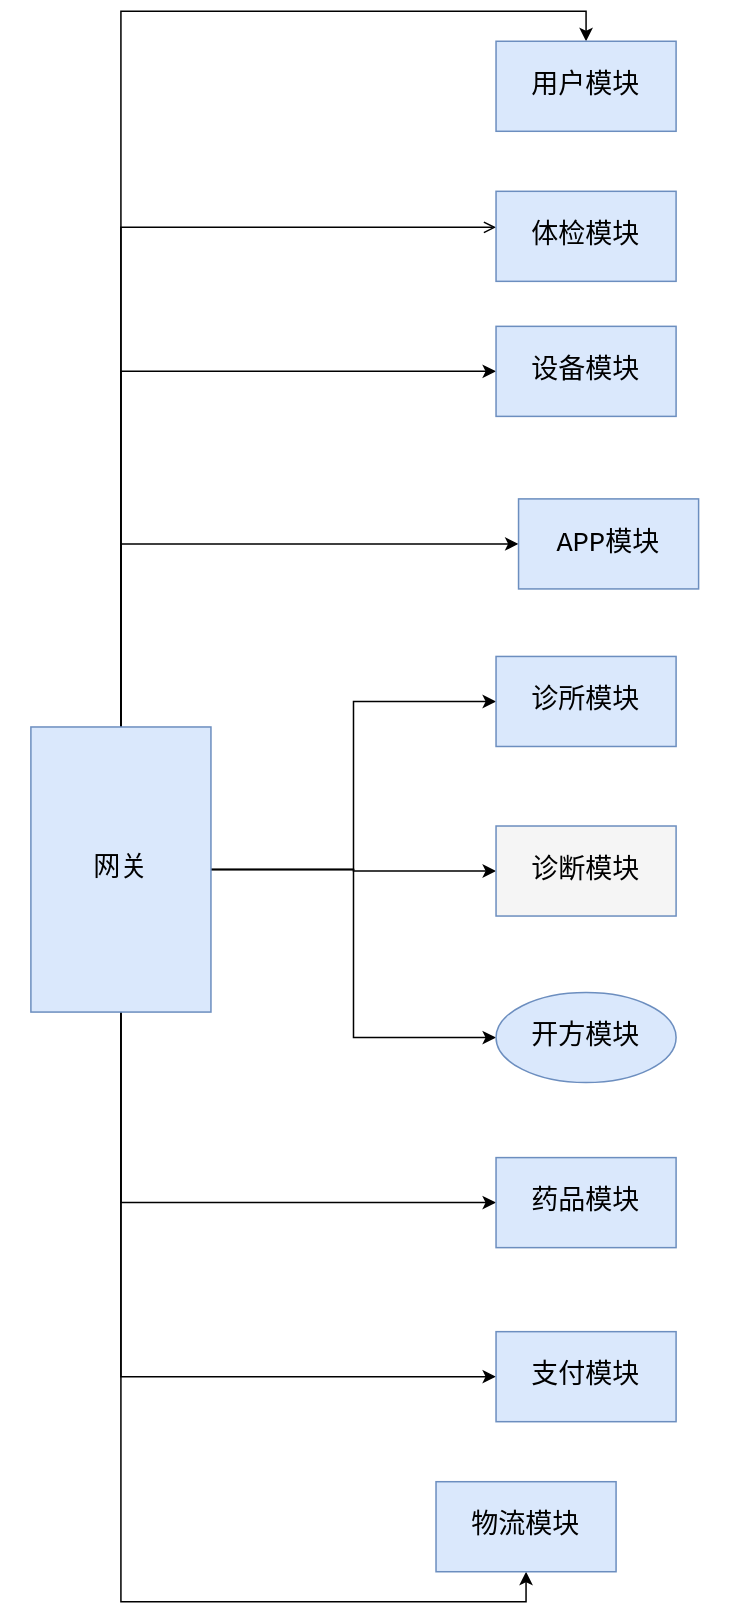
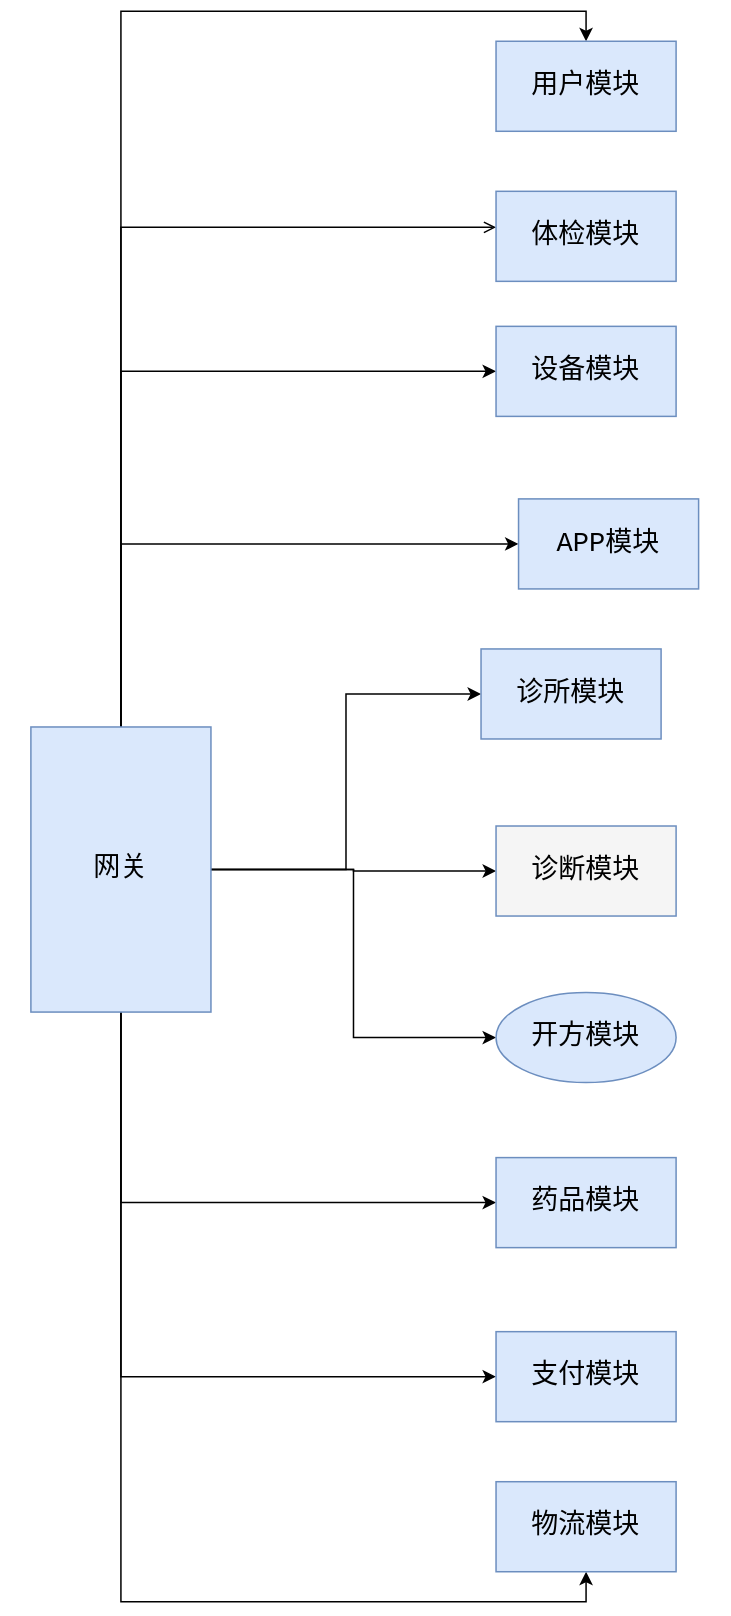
(586, 701) -> (571, 694)
(526, 1526) -> (586, 1526)
